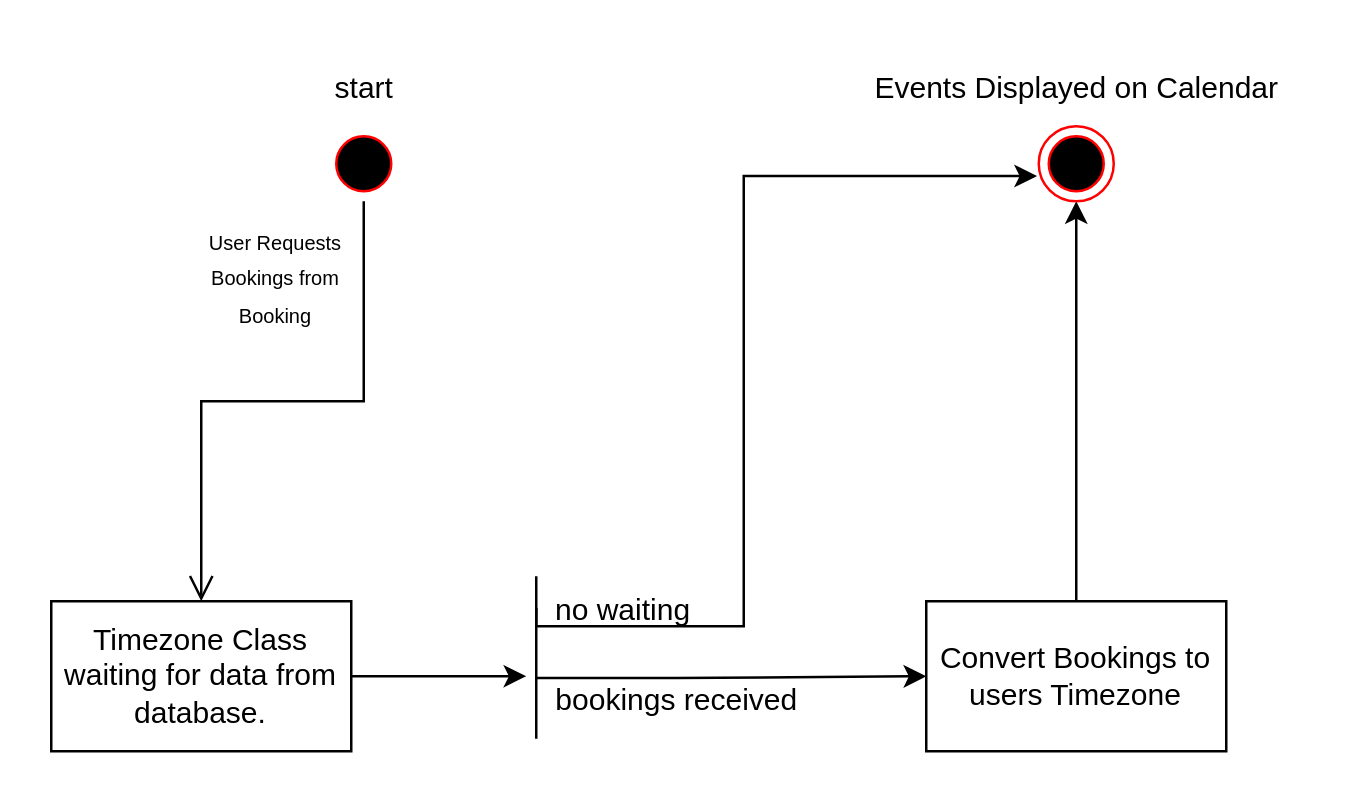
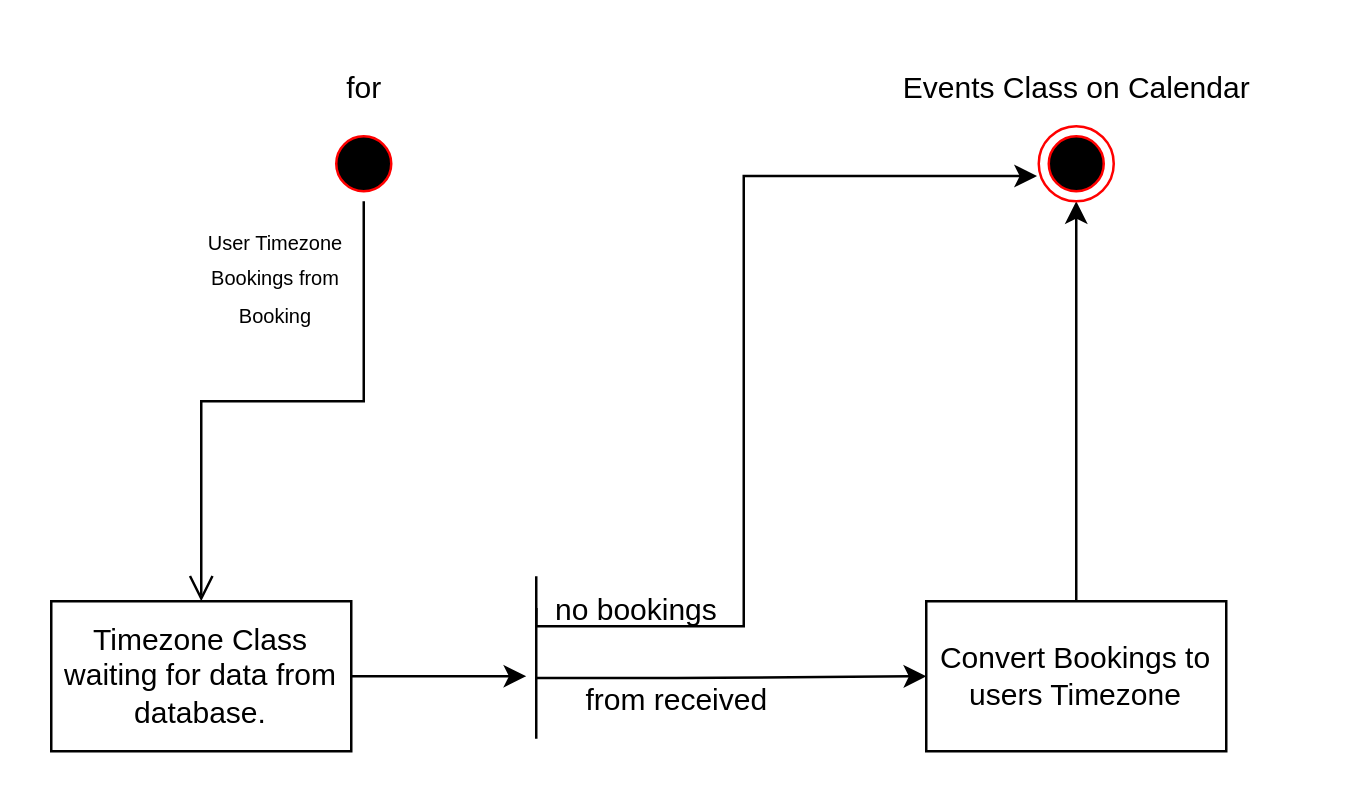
(365, 89) -> (365, 89)
(1078, 89) -> (1078, 89)
(276, 276) -> (276, 276)
(629, 612) -> (641, 612)
(678, 701) -> (678, 701)
